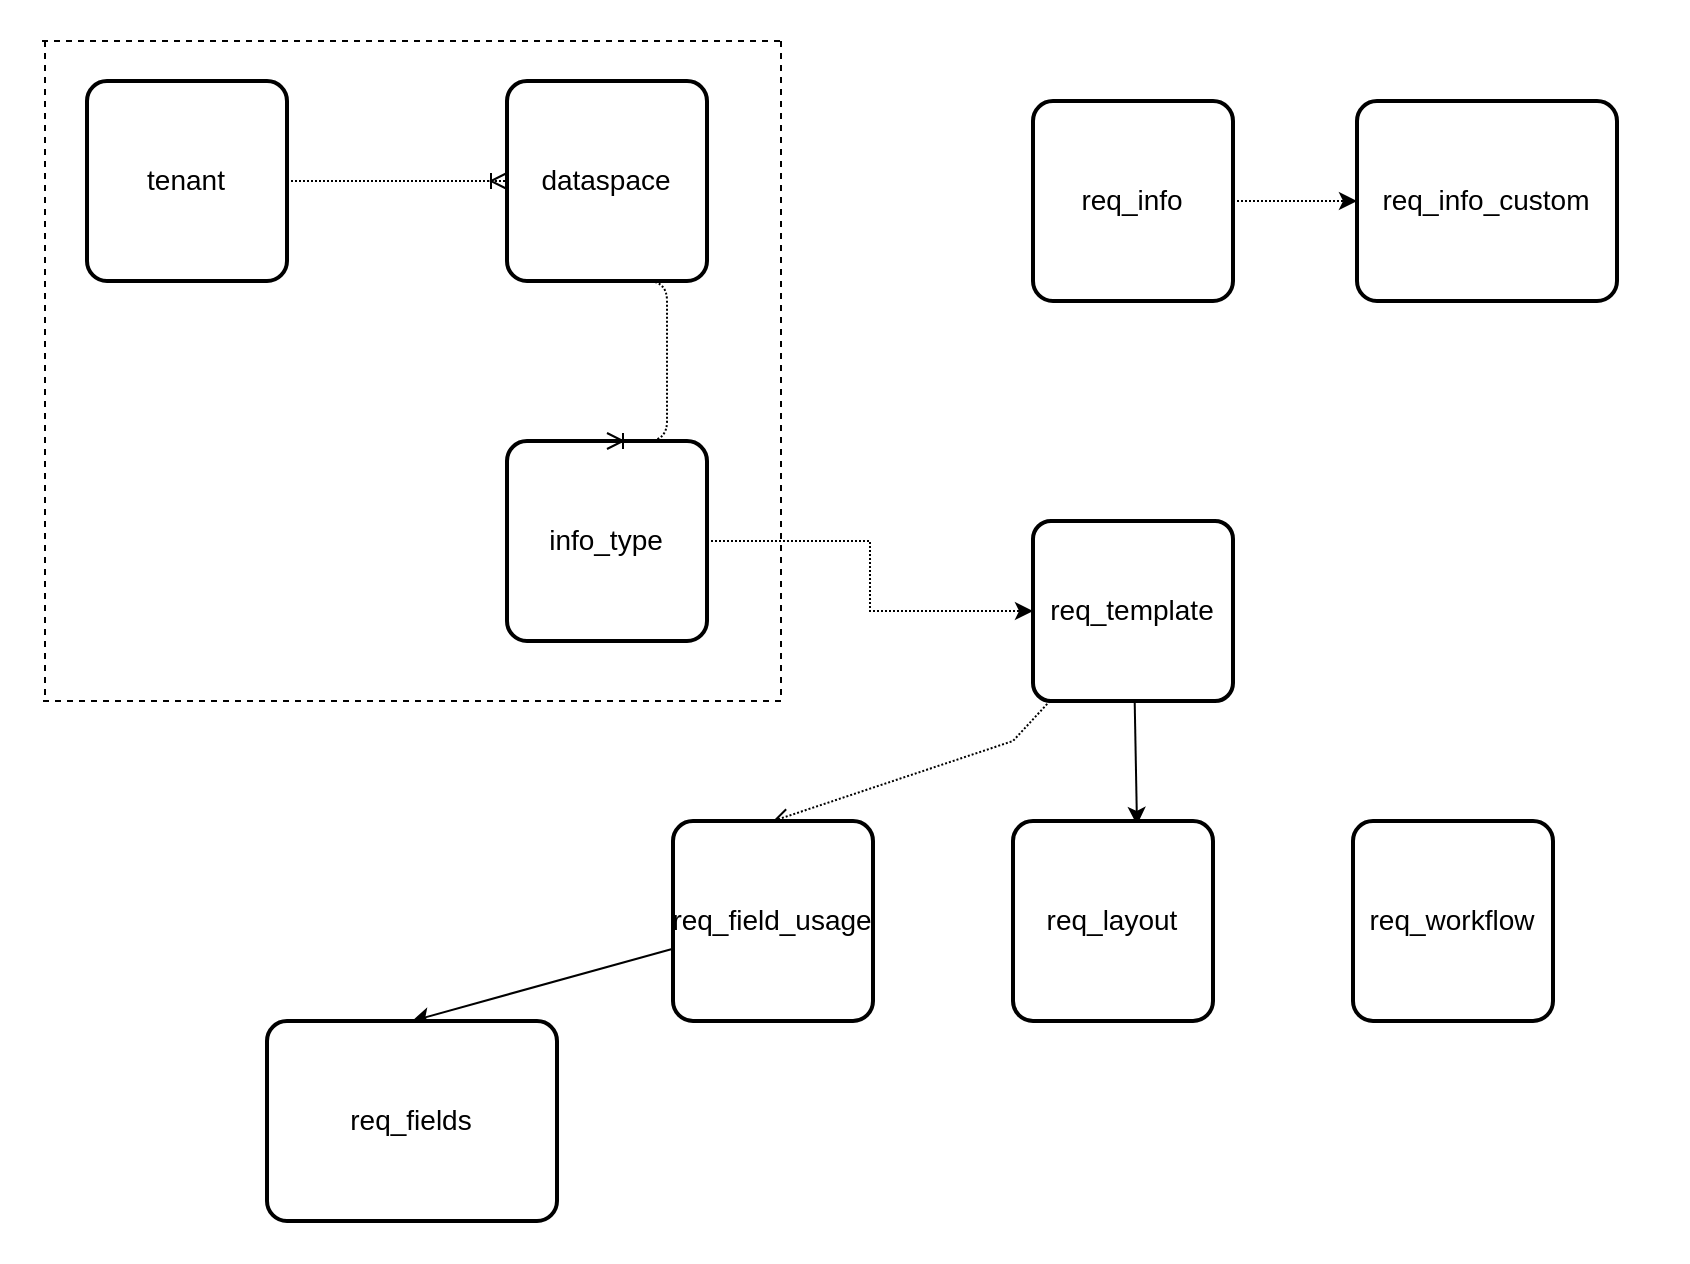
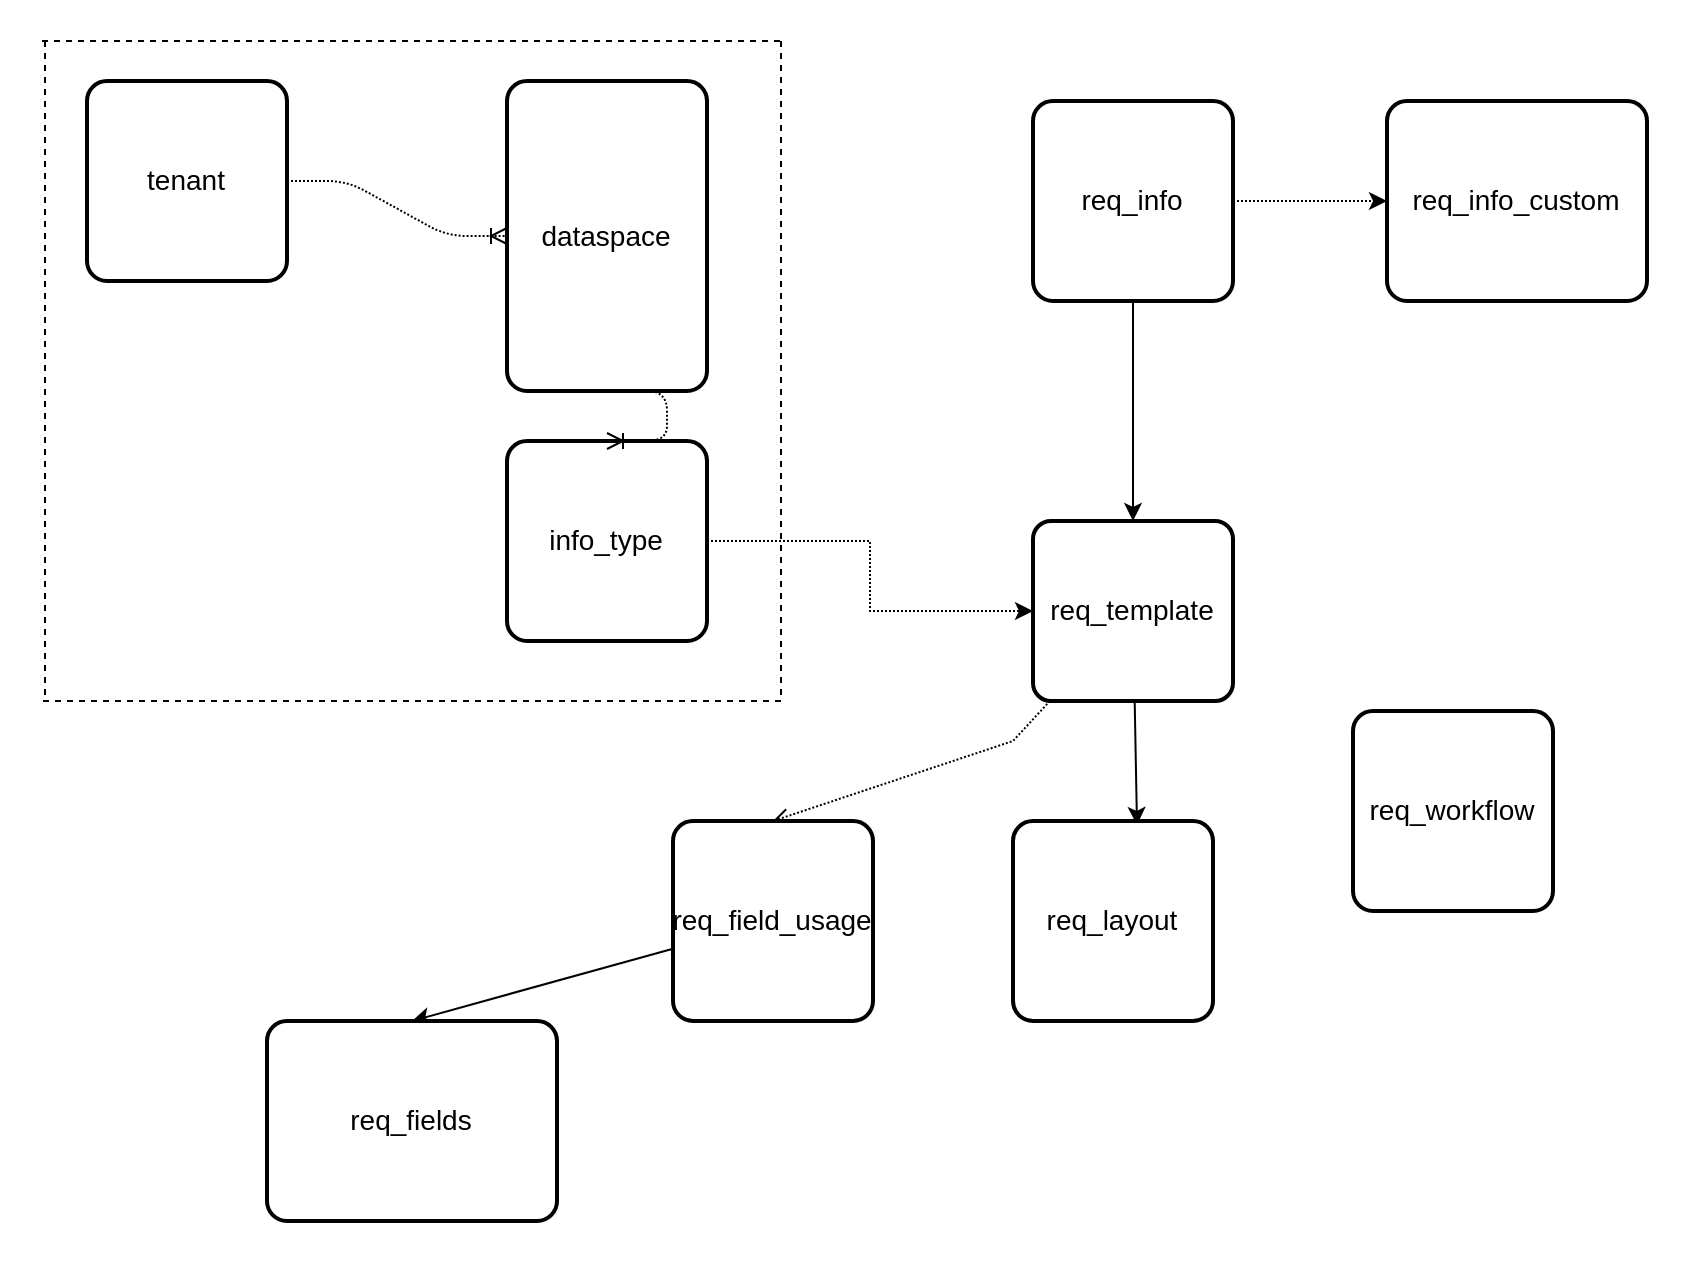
(607, 181) -> (607, 236)
(1487, 201) -> (1517, 201)
none -> (1133, 404)
(1453, 921) -> (1453, 811)
